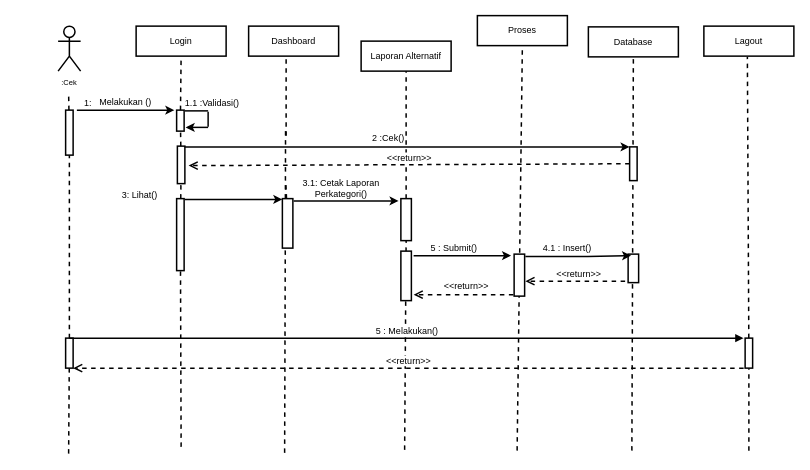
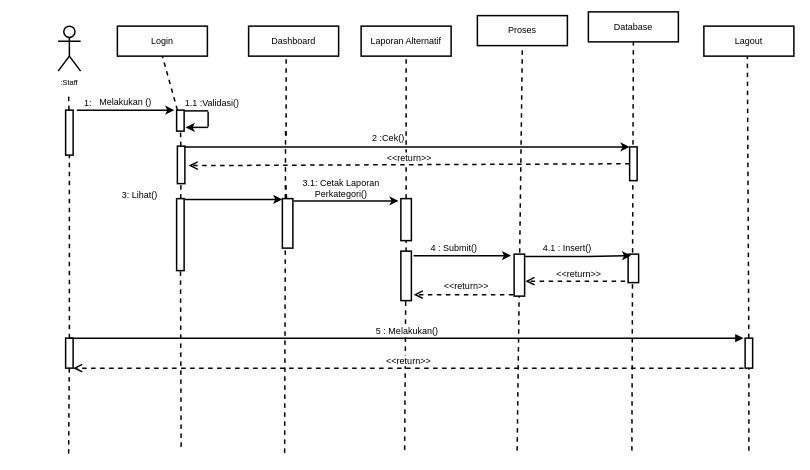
(181, 41) -> (162, 41)
(633, 42) -> (633, 27)
(406, 56) -> (406, 41)
(69, 82) -> (69, 82)
(454, 248) -> (454, 248)
